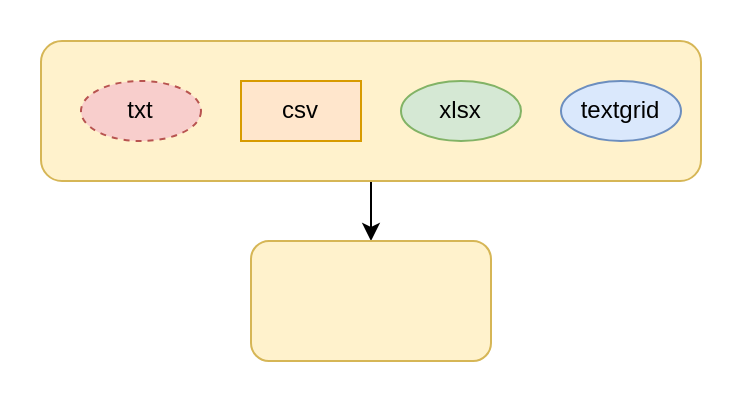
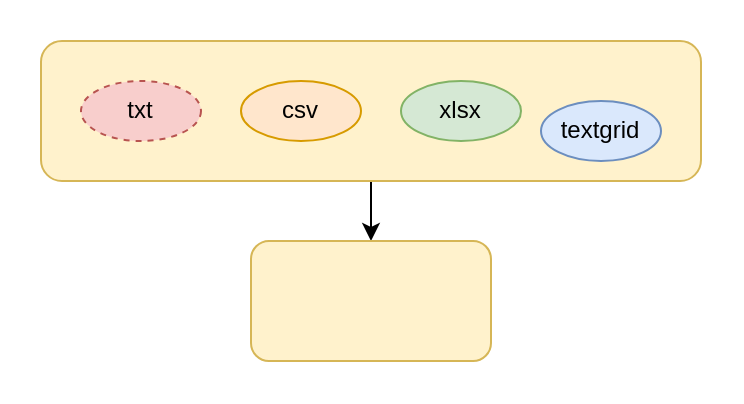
(301, 111) -> (301, 111)
(621, 111) -> (601, 131)
